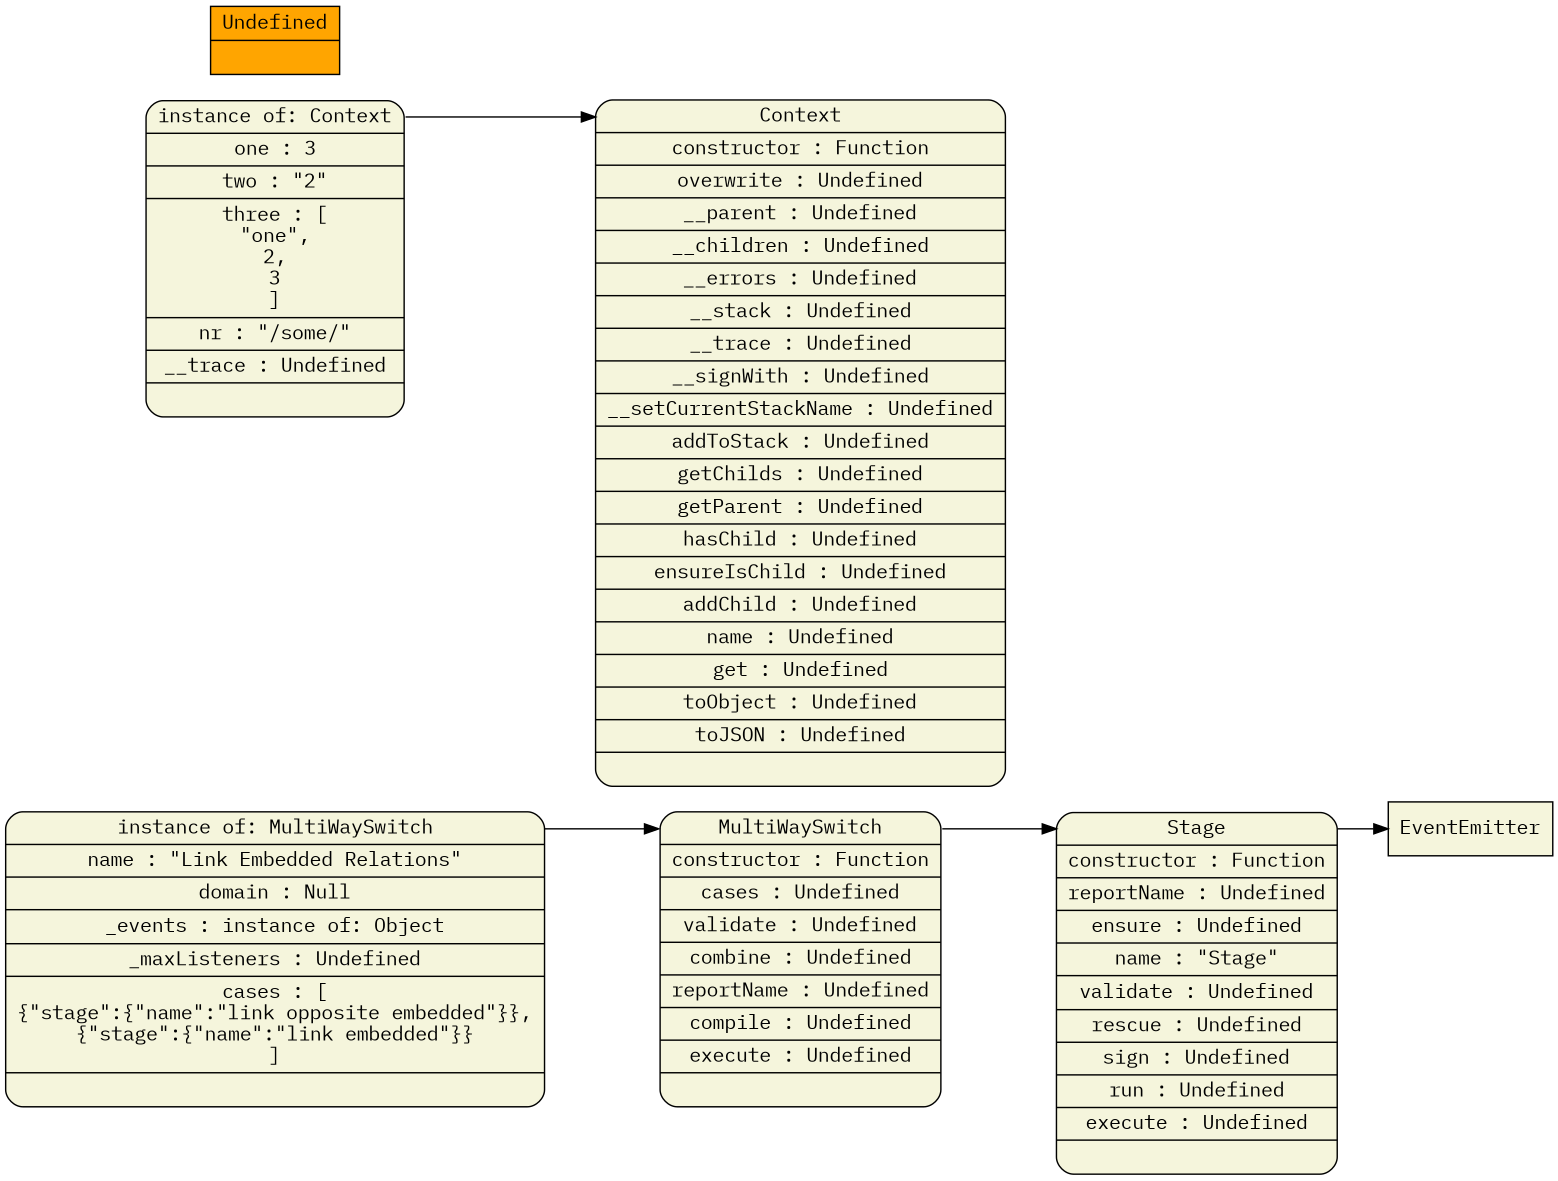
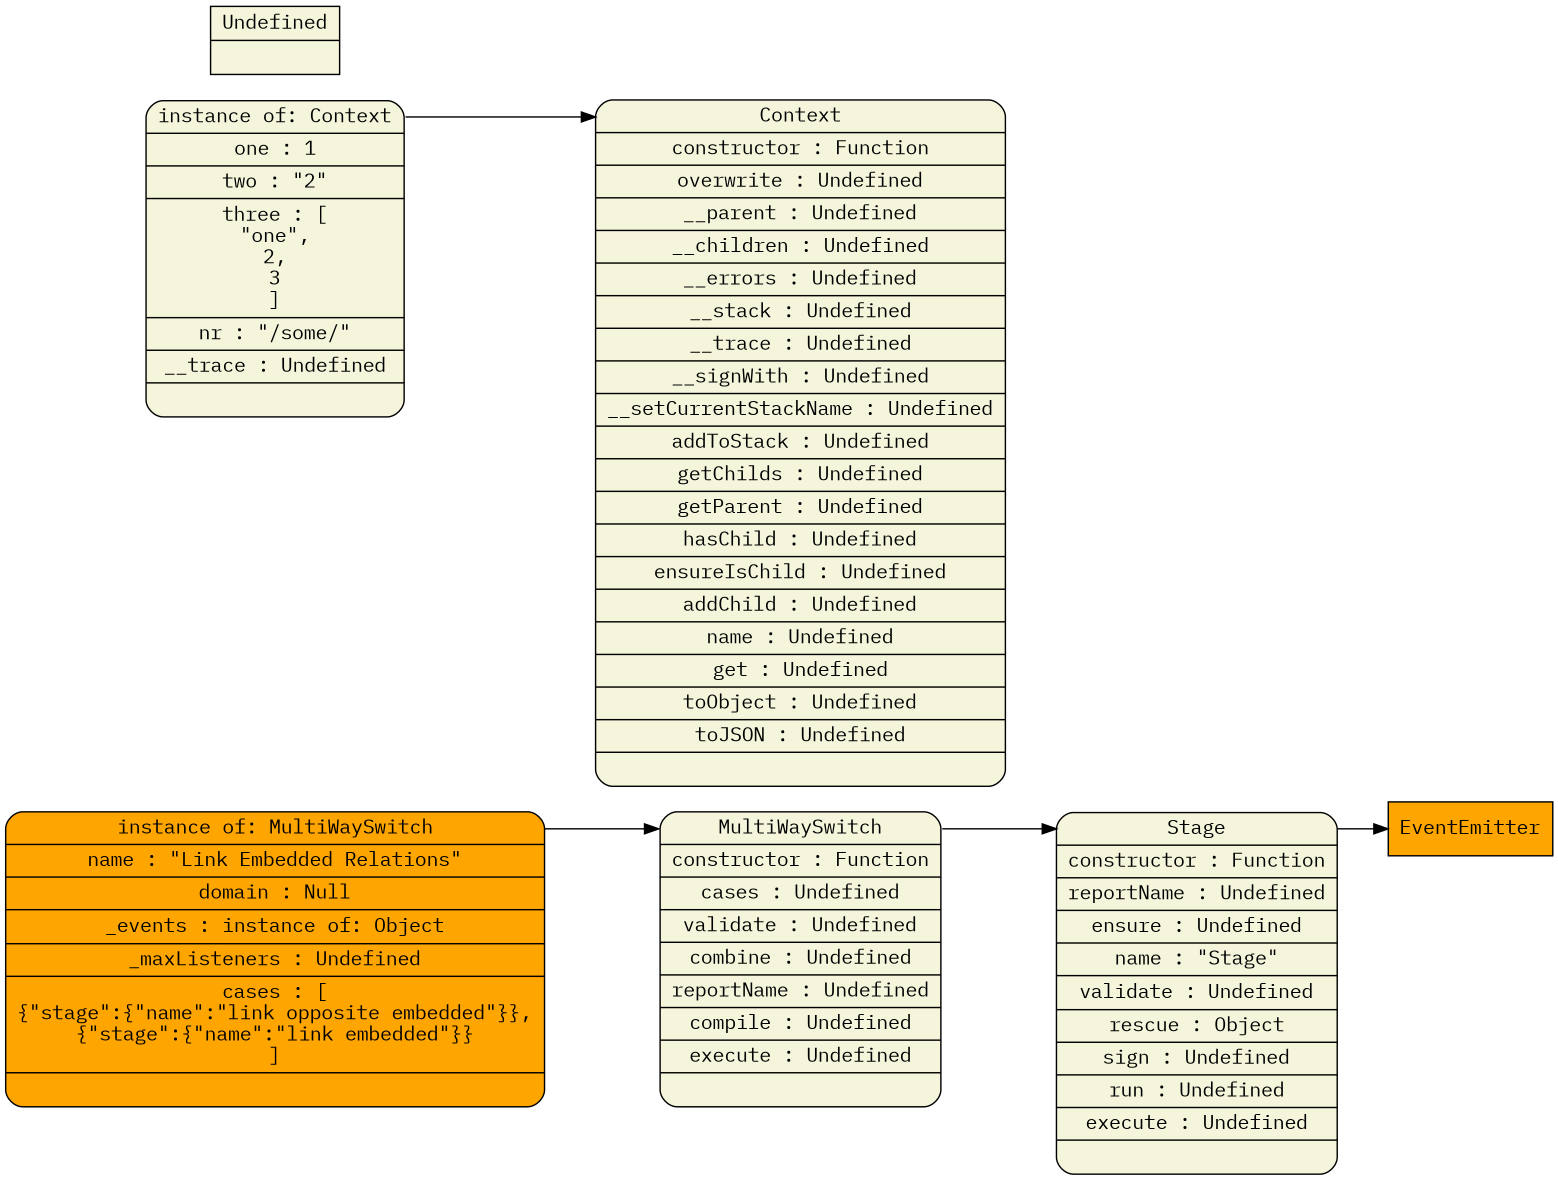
(275, 40) -> (275, 40)
(275, 149) -> (275, 149)
(1471, 829) -> (1471, 829)
(275, 959) -> (275, 959)
(1197, 1025) -> (1197, 1025)
